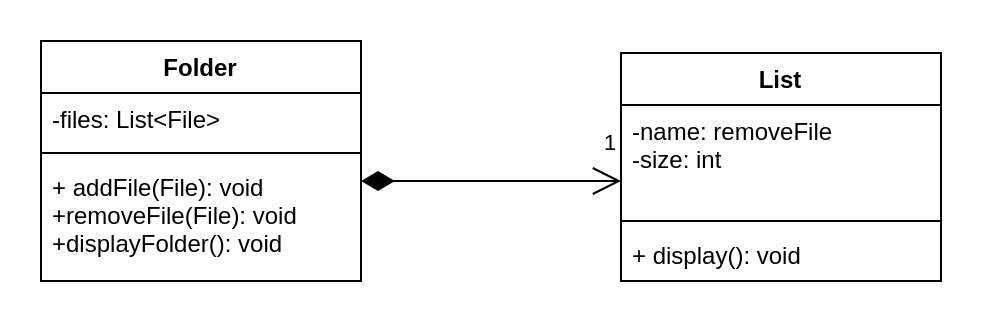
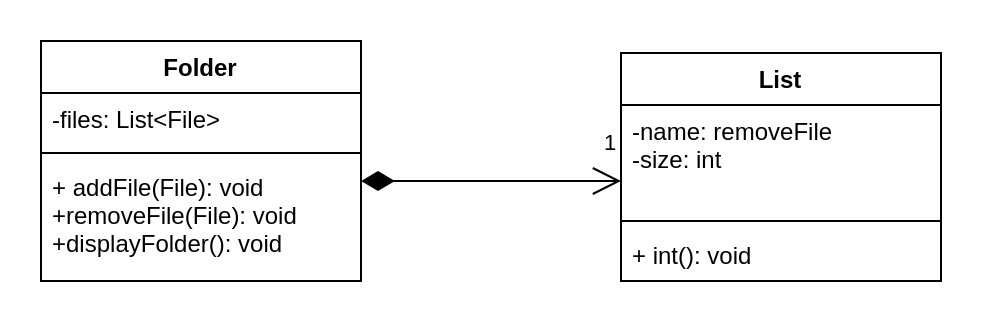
(728, 256) -> (704, 256)
